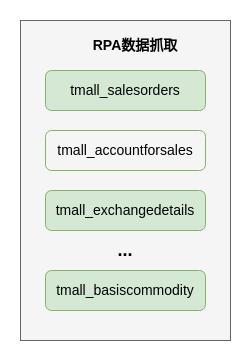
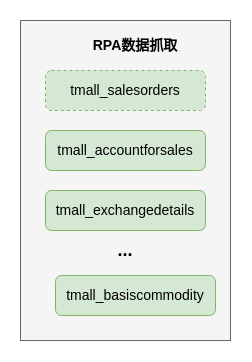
(126, 91) -> (126, 91)
(126, 151) -> (126, 151)
(126, 291) -> (136, 296)
